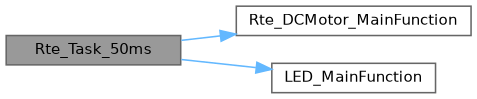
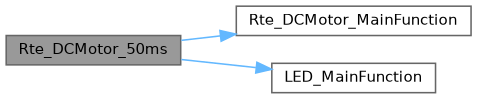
(93, 50) -> (93, 50)
